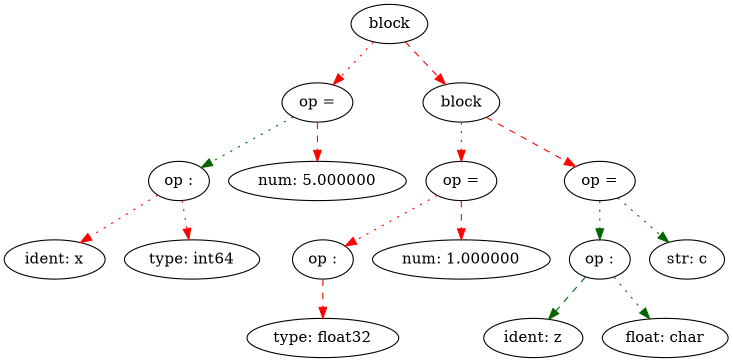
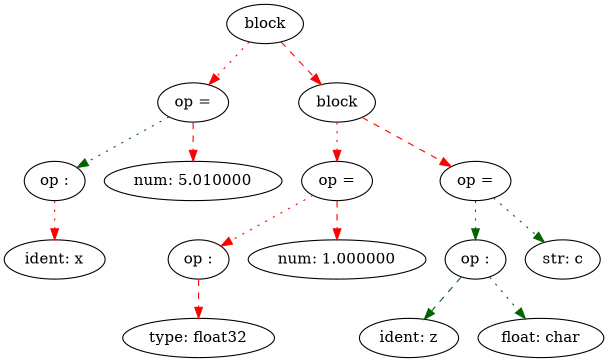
(317, 181) -> (193, 181)
(192, 259) -> none
